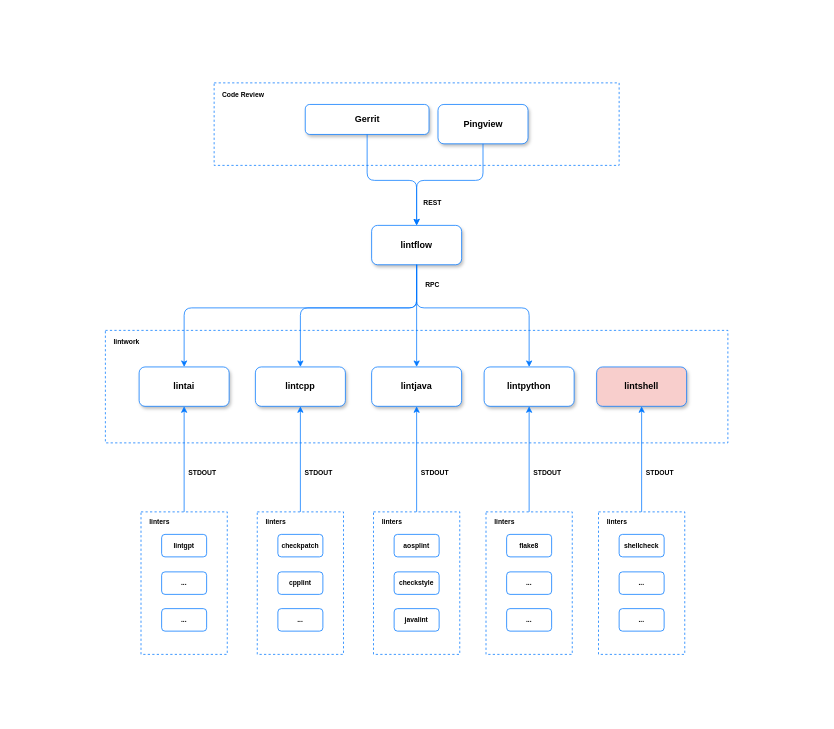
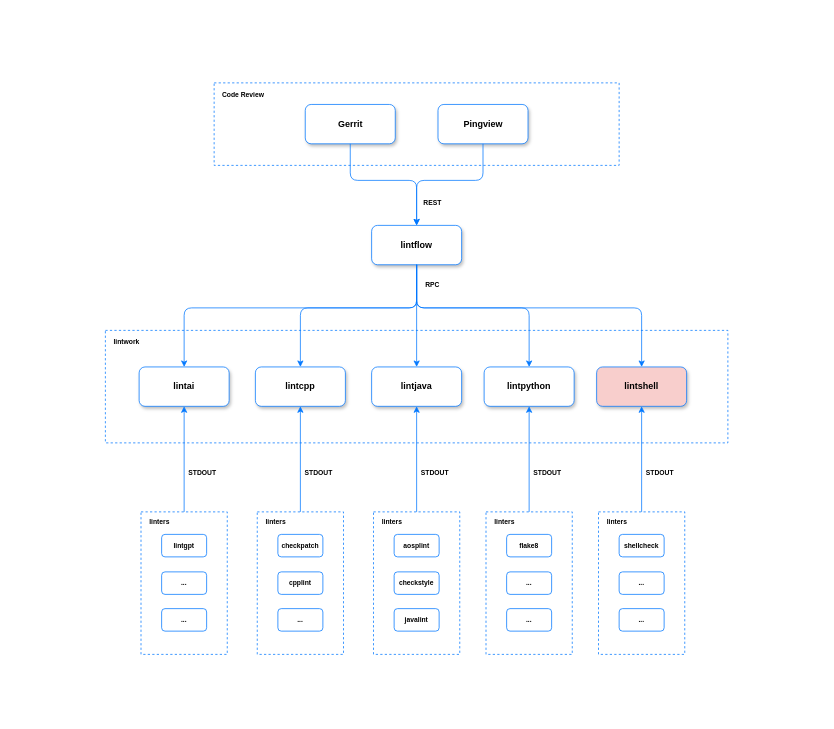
(367, 119) -> (350, 124)
none -> (642, 334)
